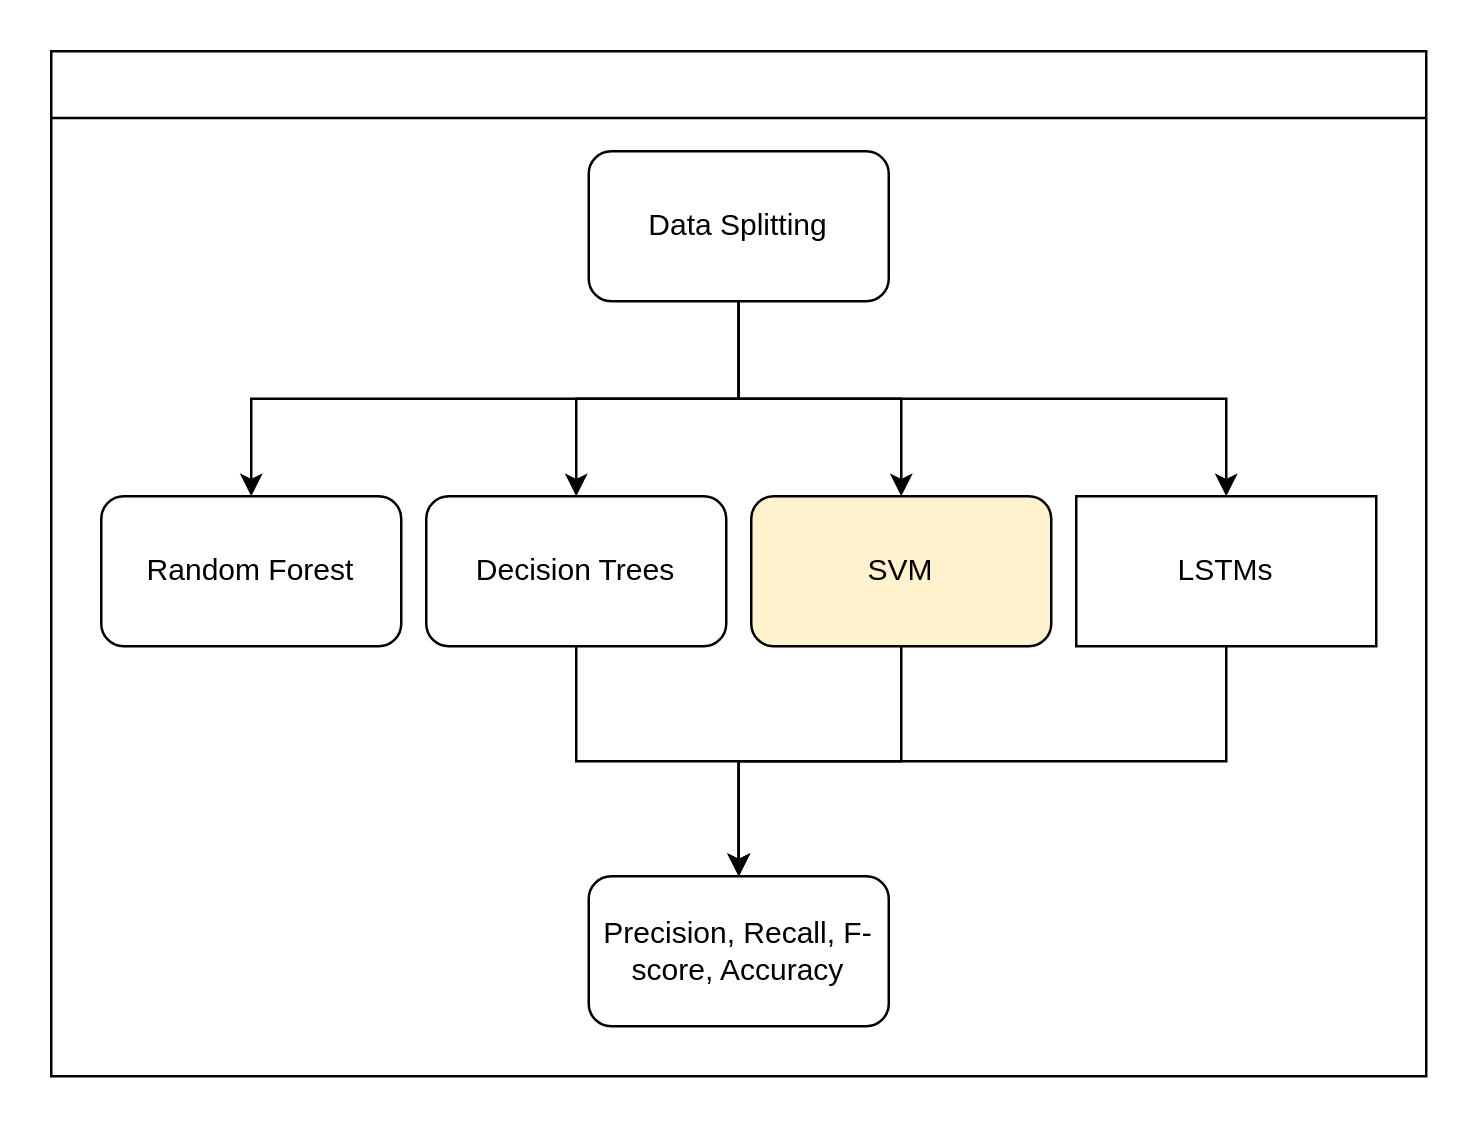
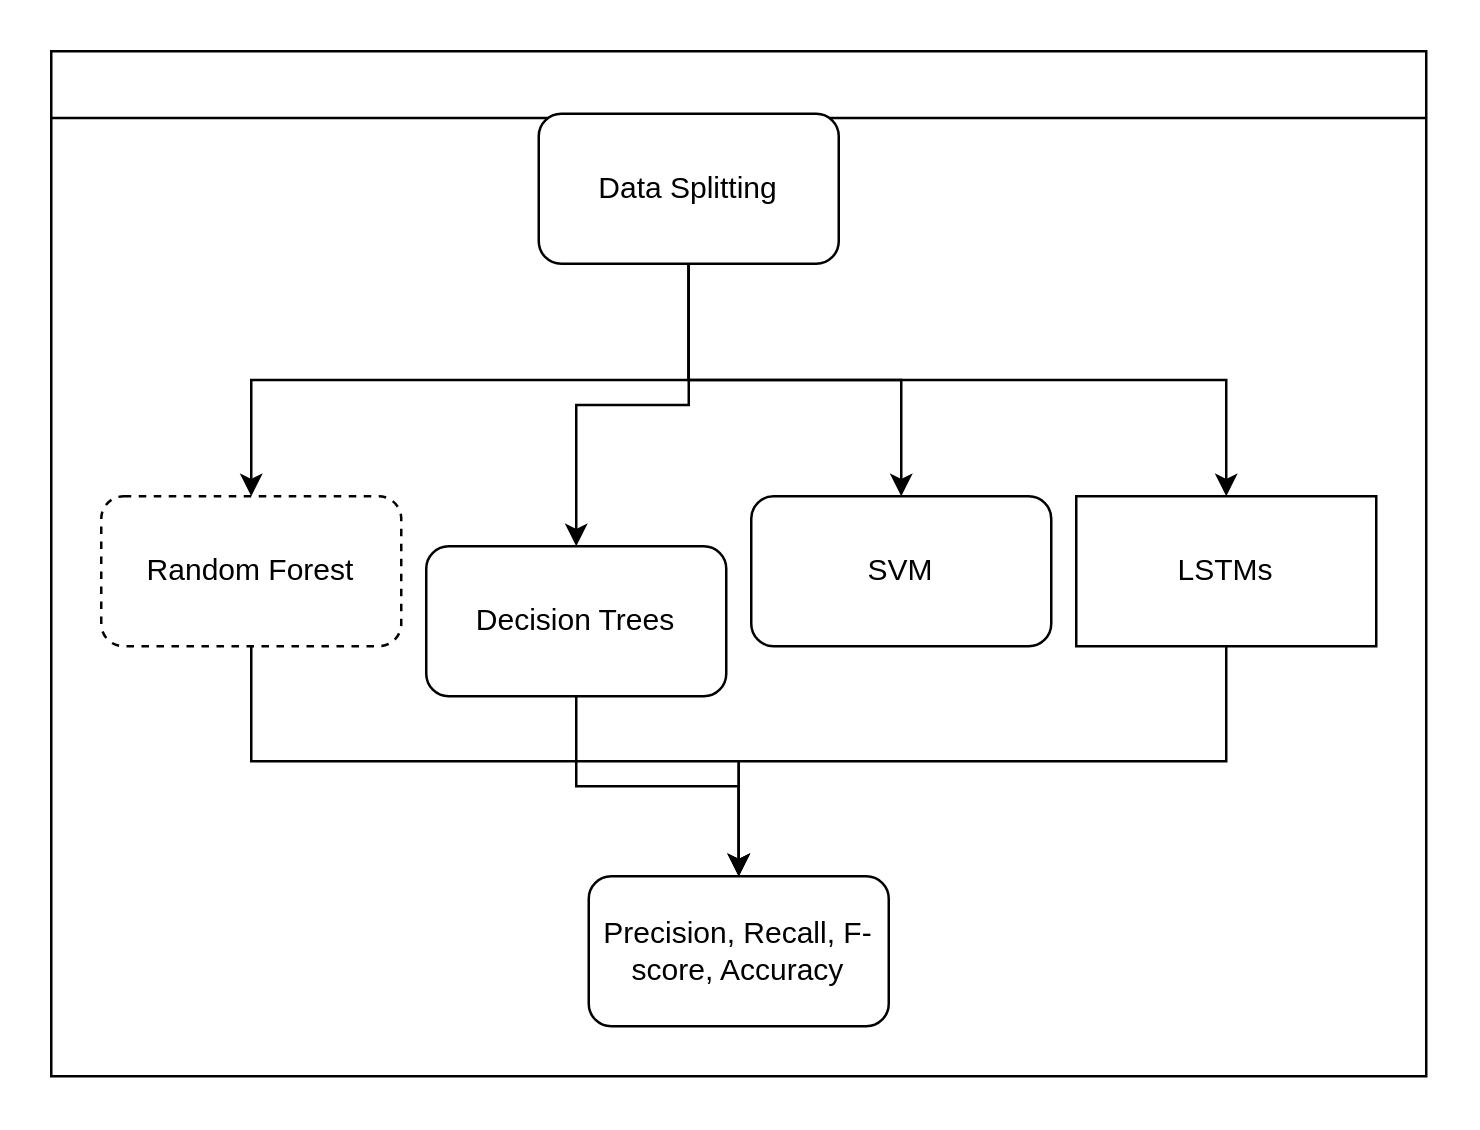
(739, 226) -> (689, 189)
(251, 571) -> (251, 571)
(576, 571) -> (576, 621)
(901, 571) -> (901, 571)
(901, 701) -> none
none -> (353, 761)
